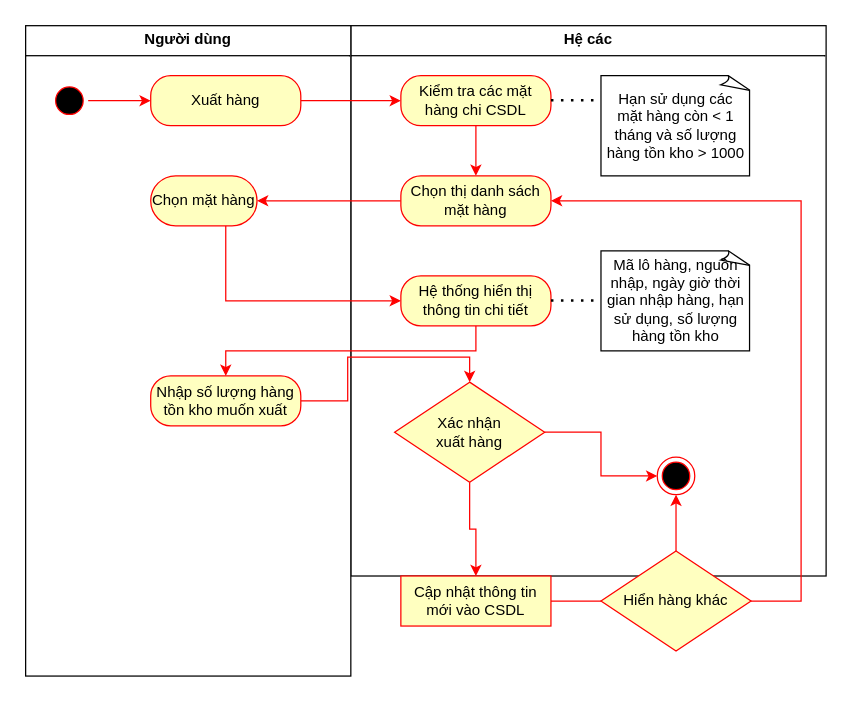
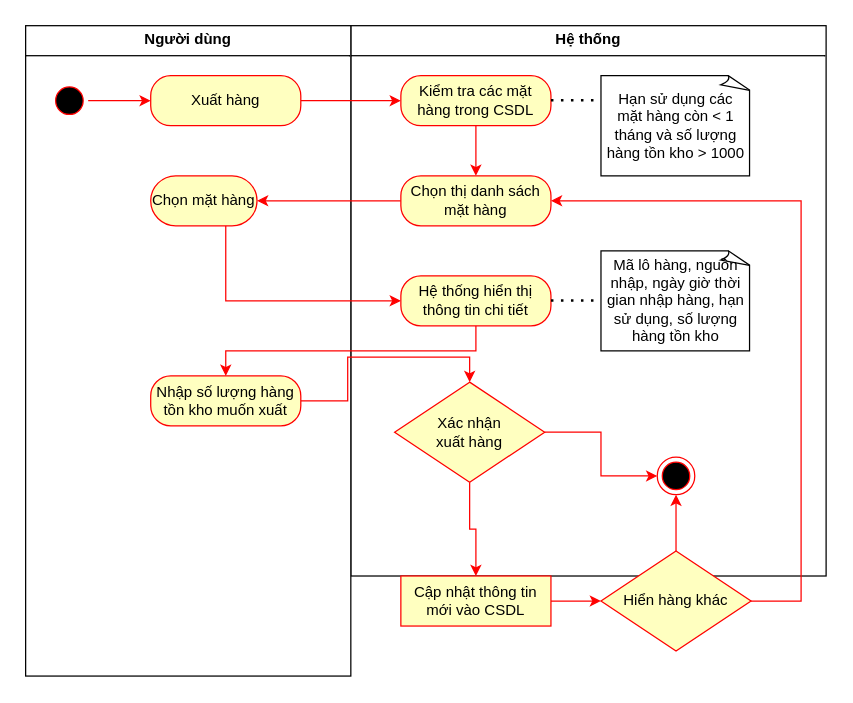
(374, 35) -> (382, 35)
(476, 101) -> (476, 101)
(594, 601) -> (591, 601)
